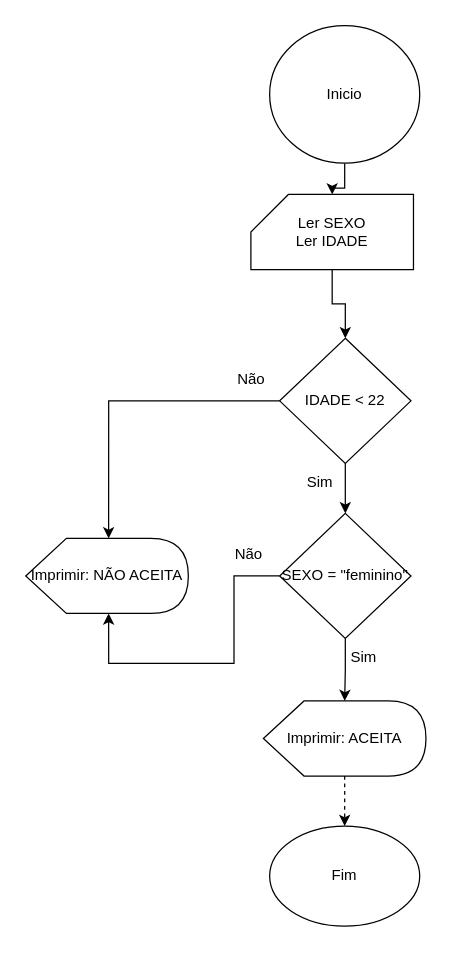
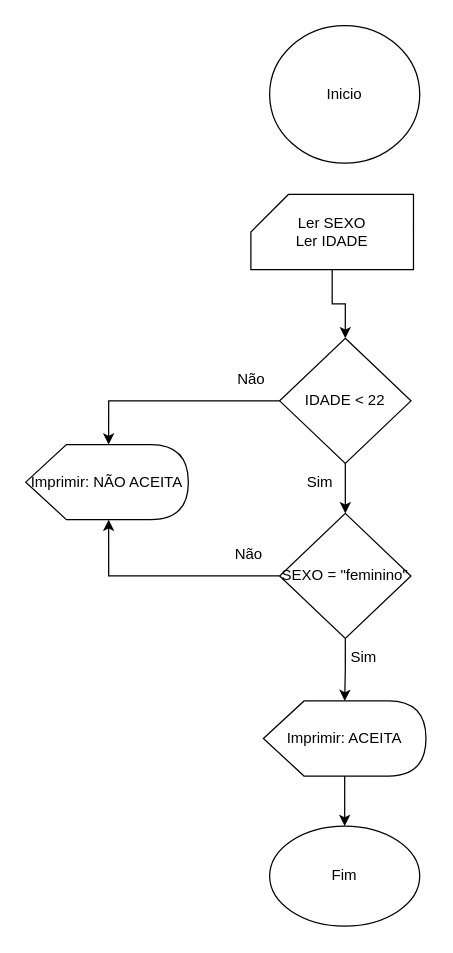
(344, 182) -> none
(107, 576) -> (107, 482)
(344, 796) -> (344, 796)
